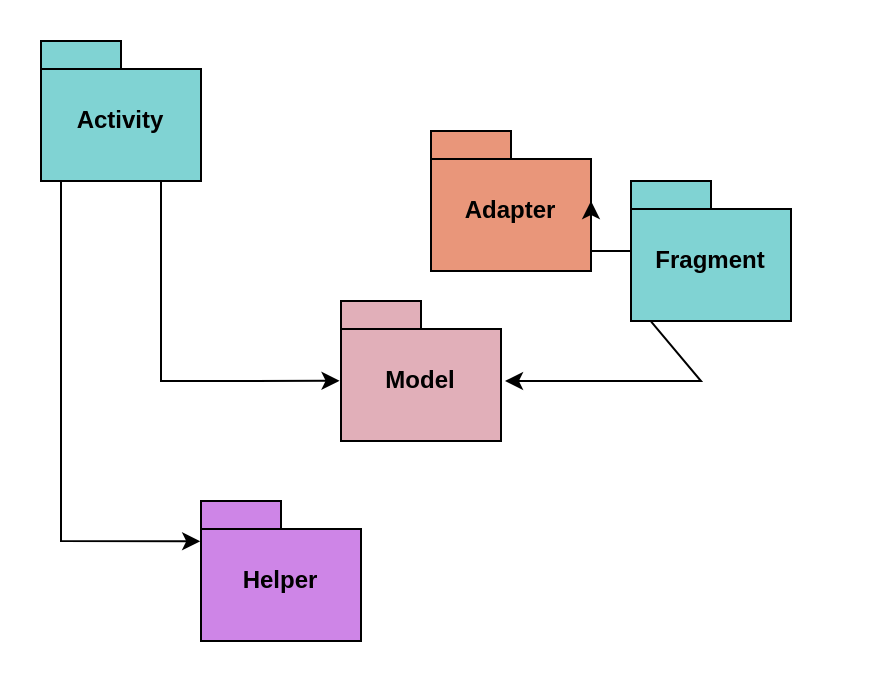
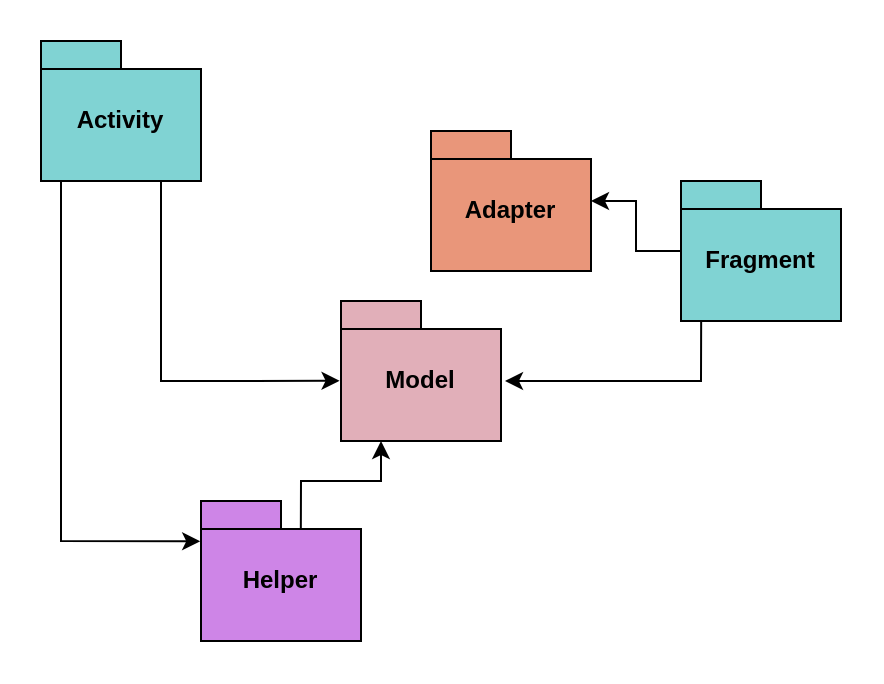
(711, 251) -> (761, 251)
none -> (331, 481)
